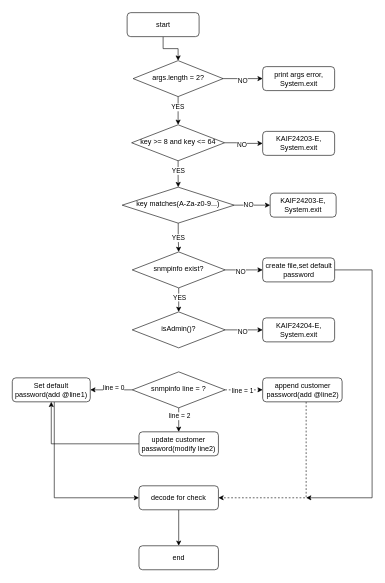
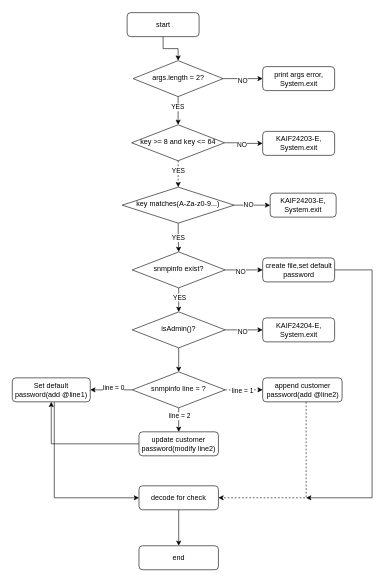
(178, 175) -> (178, 175)
none -> (179, 366)
